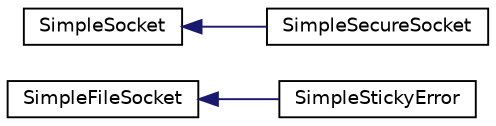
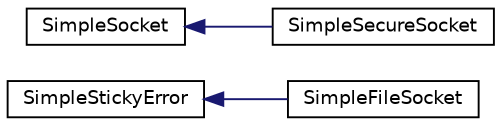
(249, 99) -> (256, 99)
